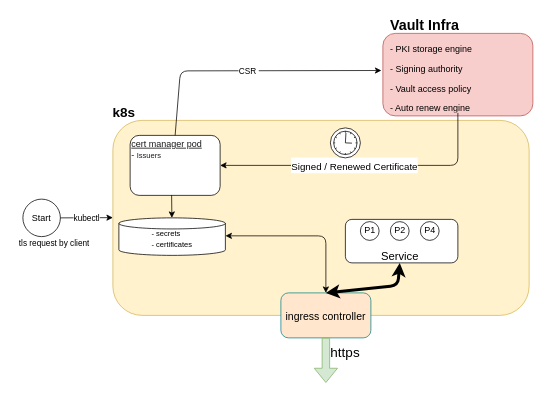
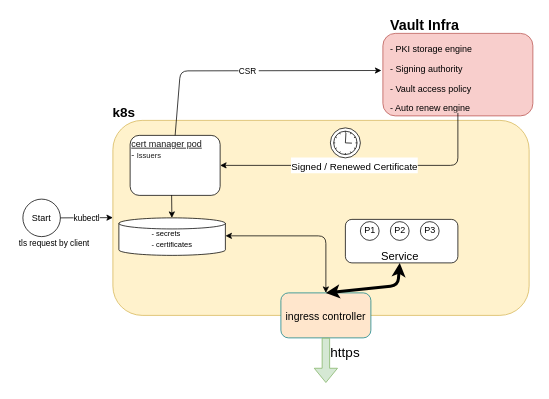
(430, 229) -> (430, 229)
